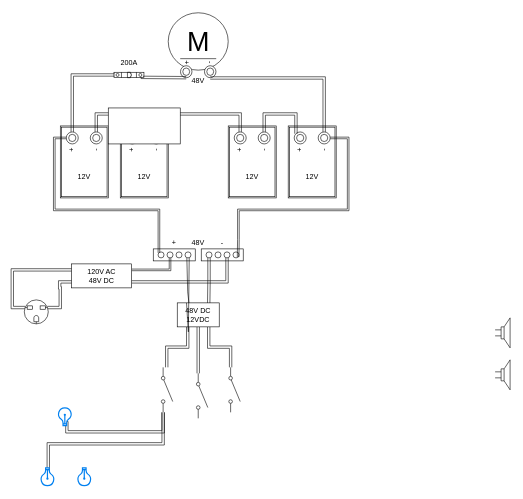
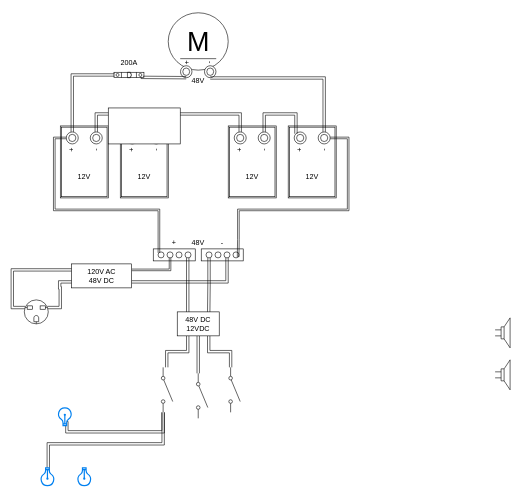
(198, 315) -> (198, 324)
